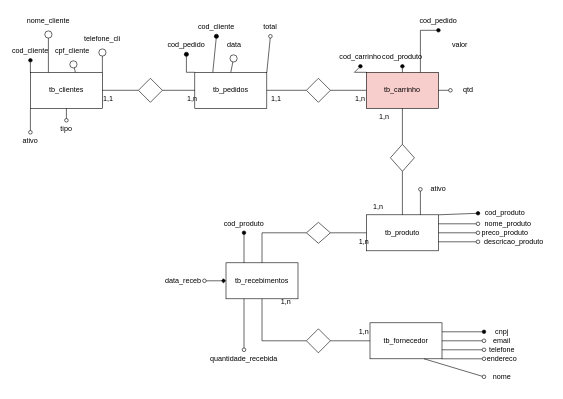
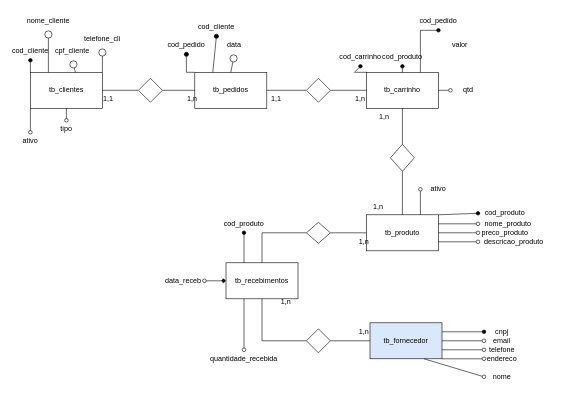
(270, 27) -> none
(268, 55) -> none
(402, 90) -> (402, 90)
(406, 341) -> (406, 341)
